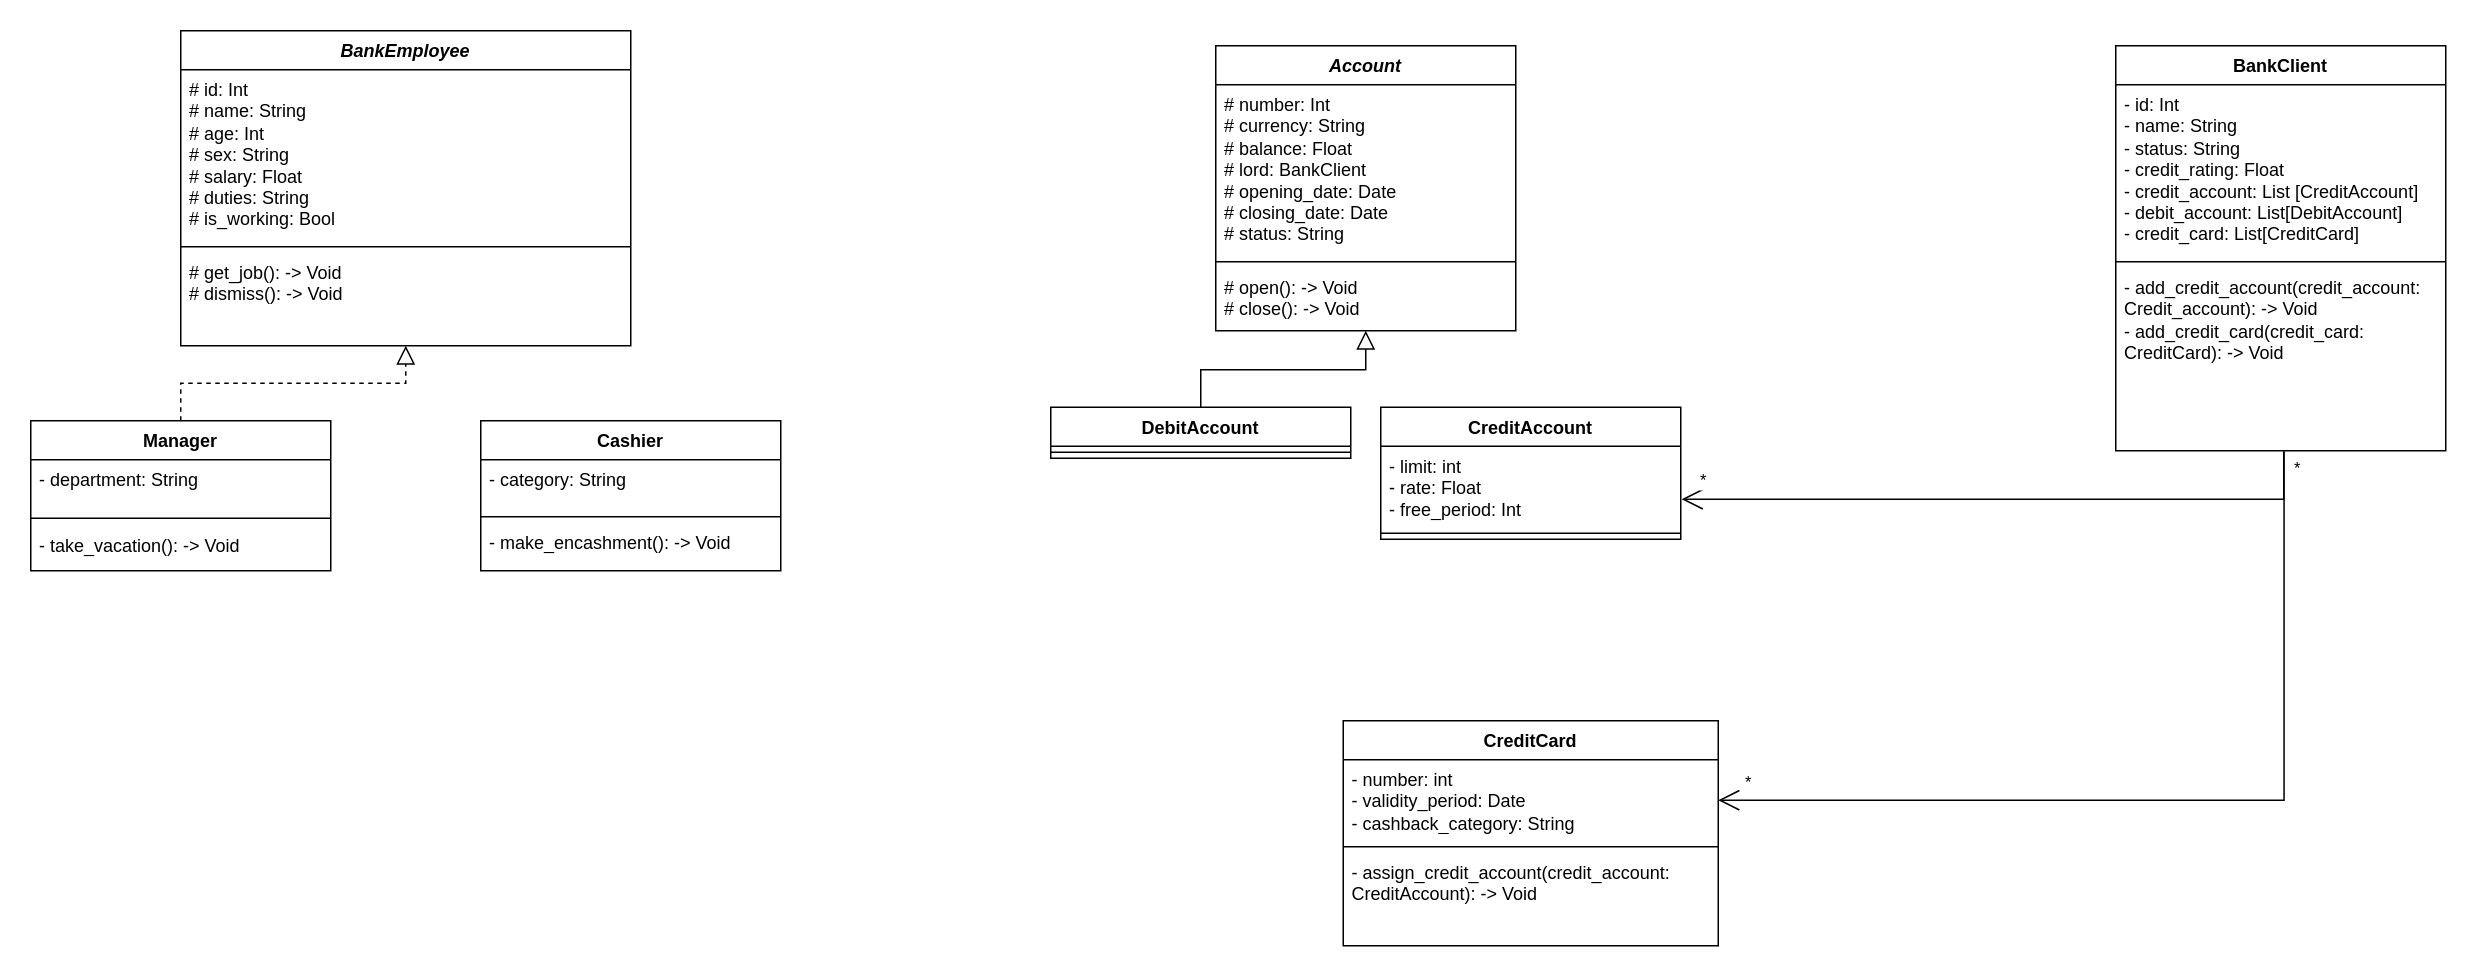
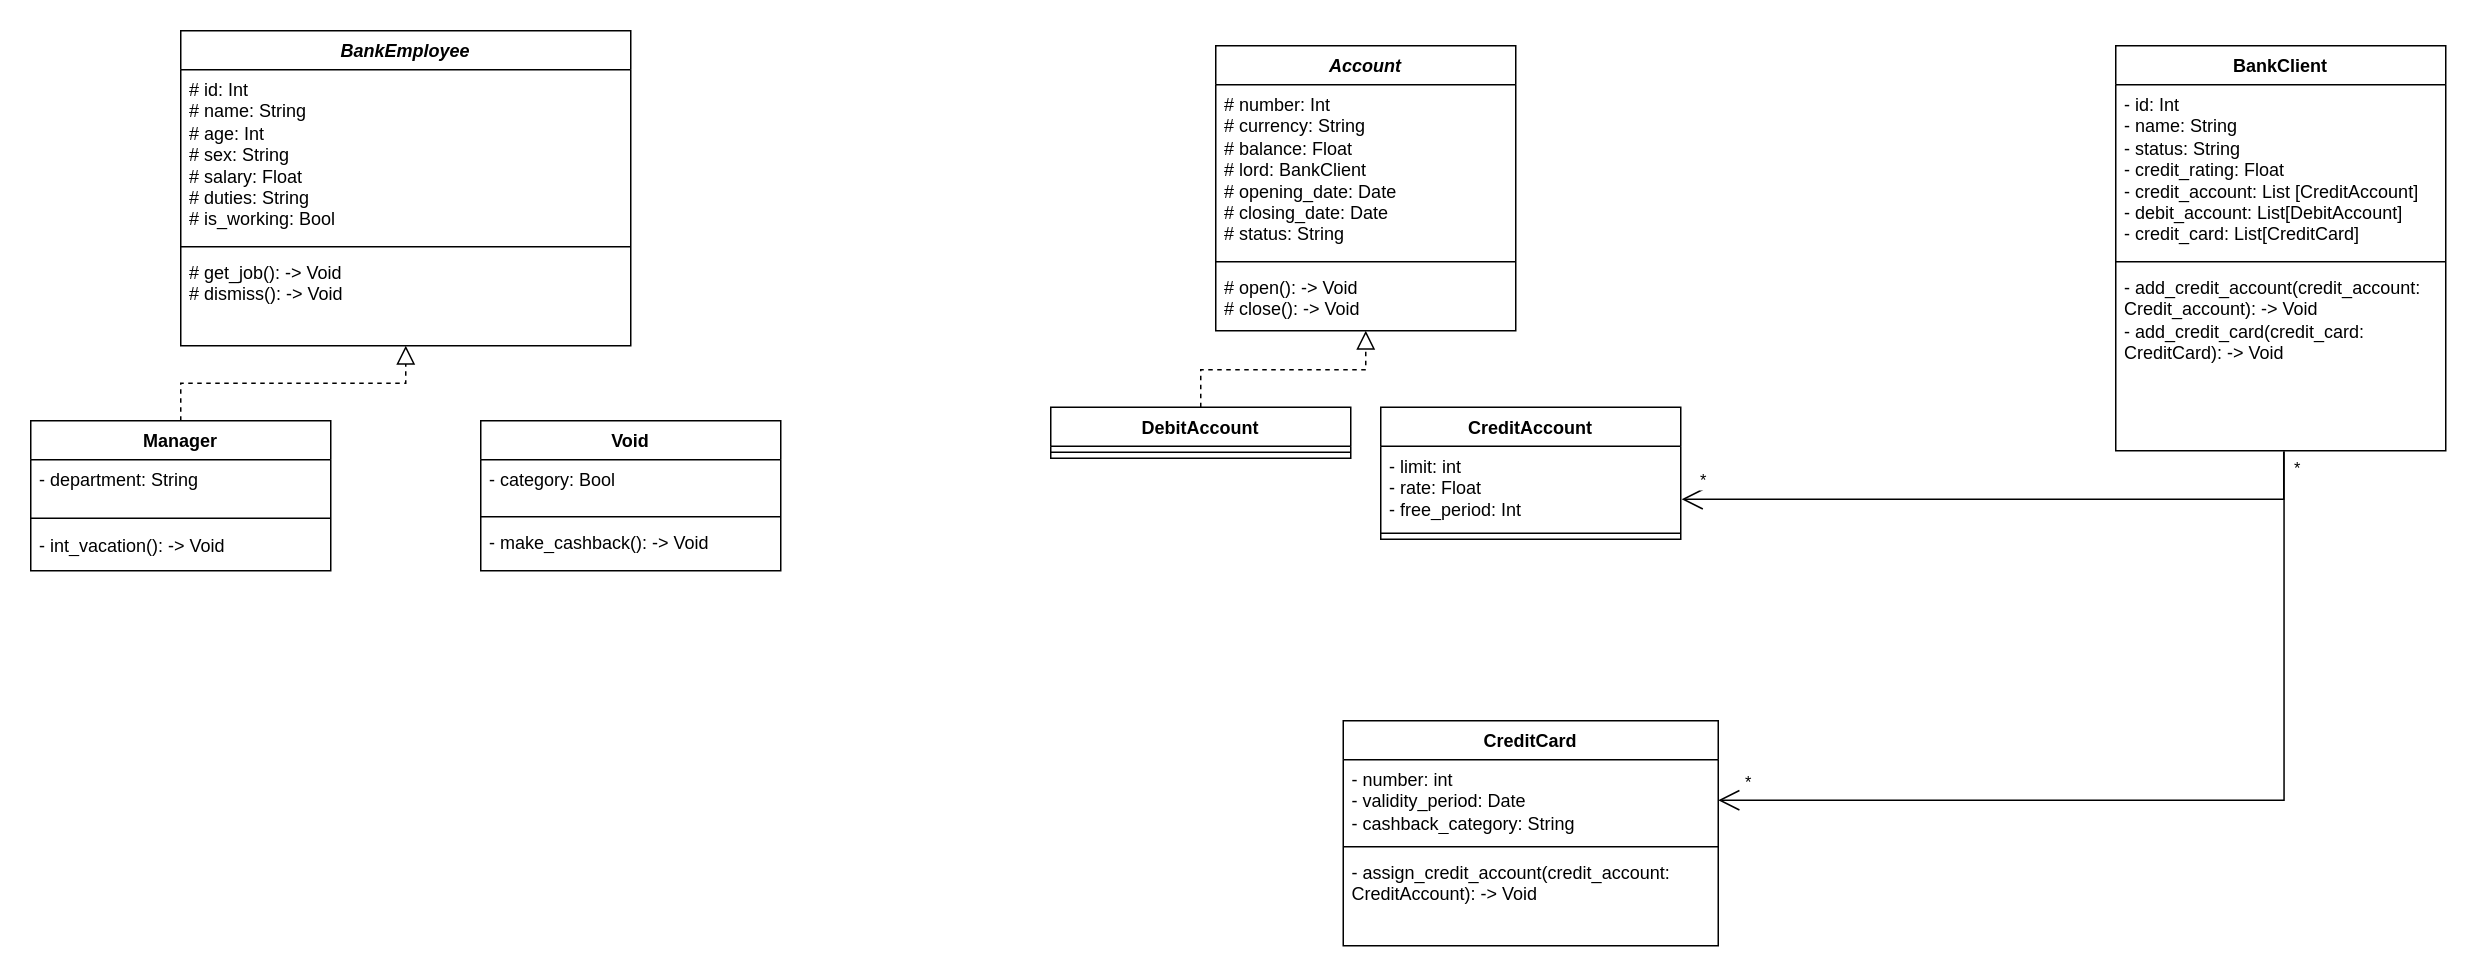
(1276, 370) -> (1276, 370)
(631, 442) -> (631, 442)
(571, 481) -> (561, 481)
(619, 544) -> (609, 544)
(157, 547) -> (149, 547)
